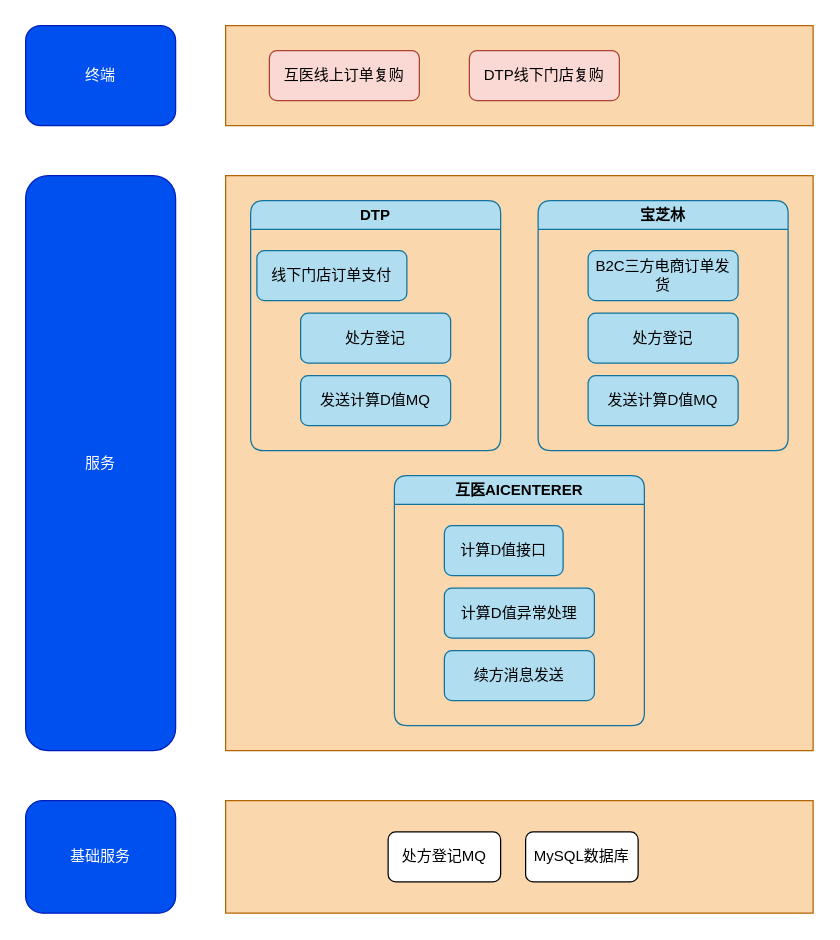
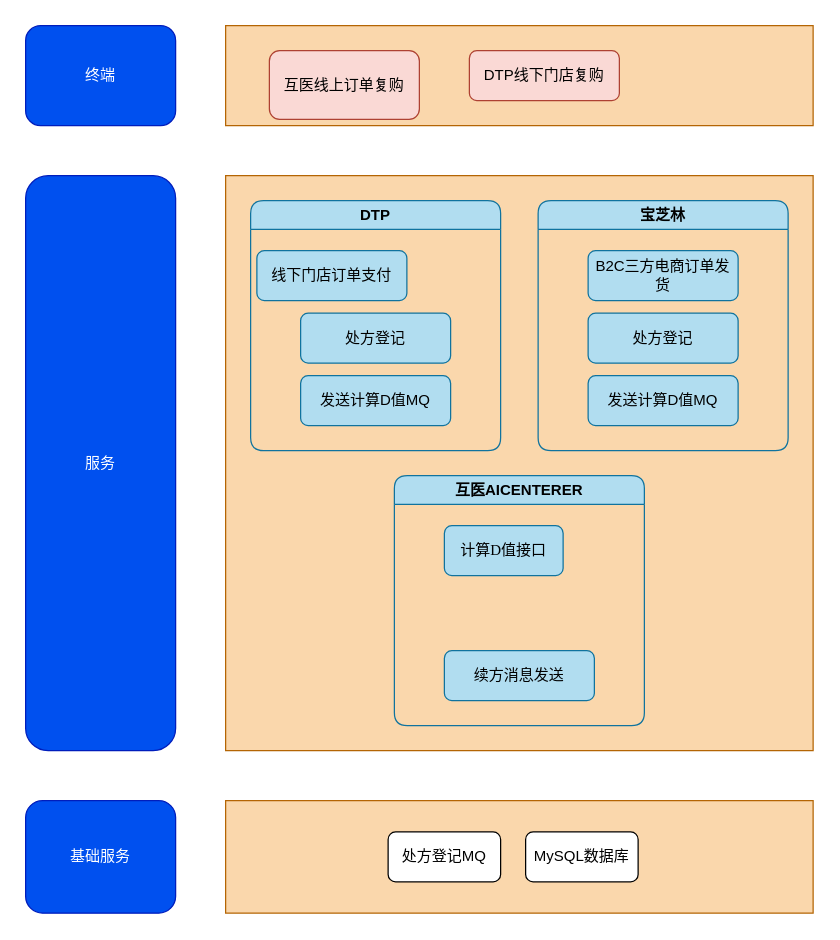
(344, 76) -> (344, 85)
(519, 613) -> none
